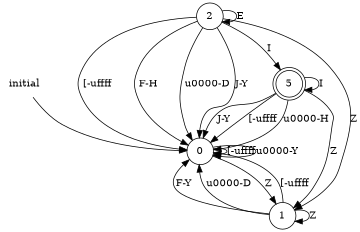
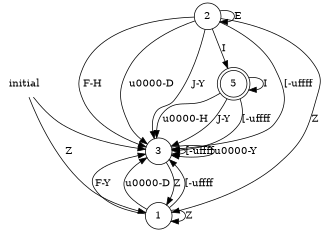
(329, 144) -> (69, 169)
(200, 151) -> (159, 151)
